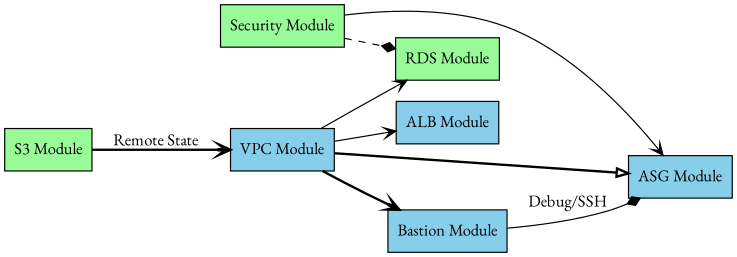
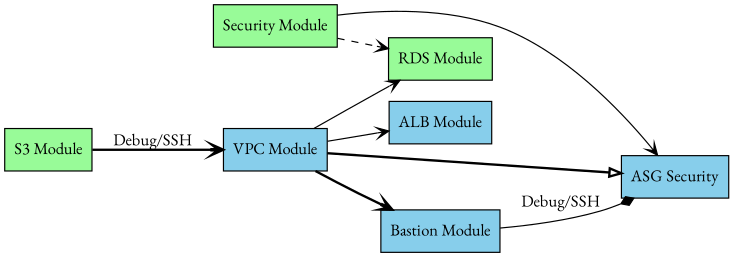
(363, 42) -> (357, 42)
(156, 141) -> (153, 141)
(680, 177) -> (675, 177)
